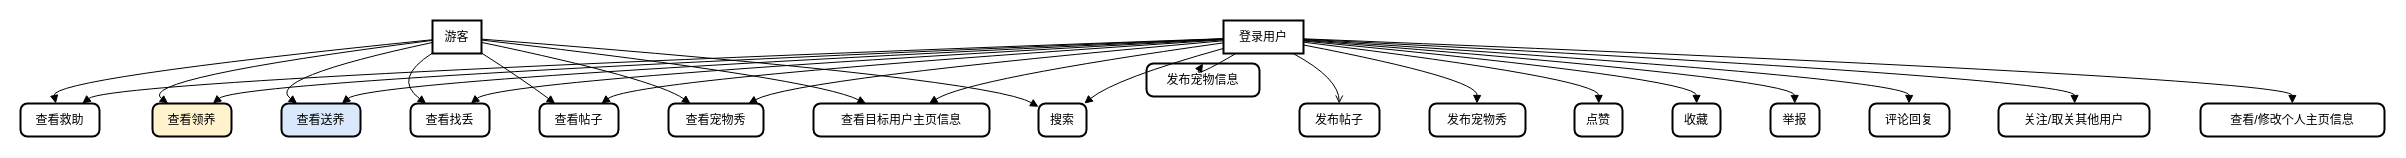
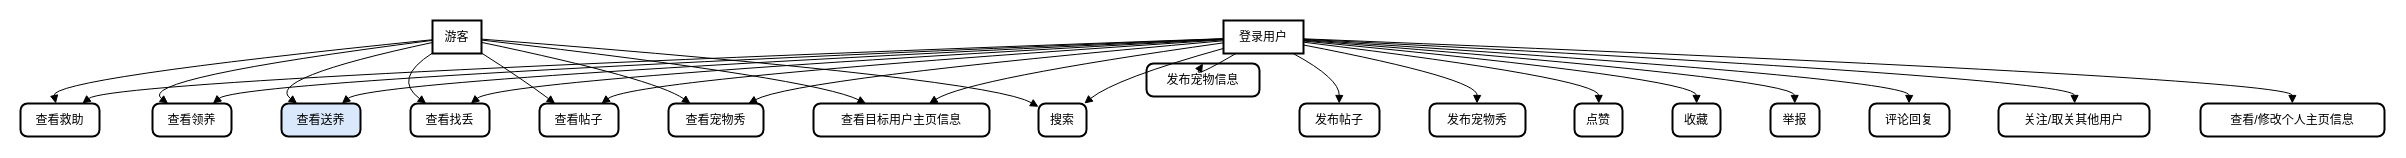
(1330, 80) -> (1329, 77)
(192, 120) -> (192, 120)
